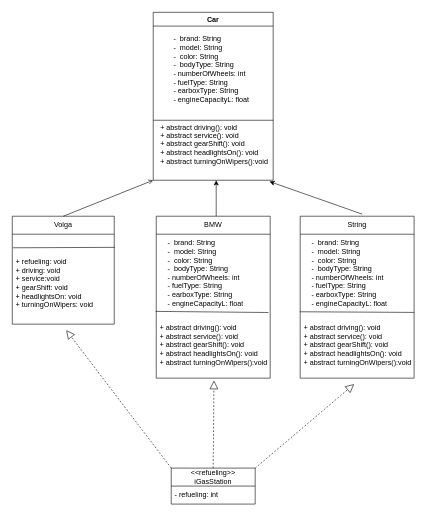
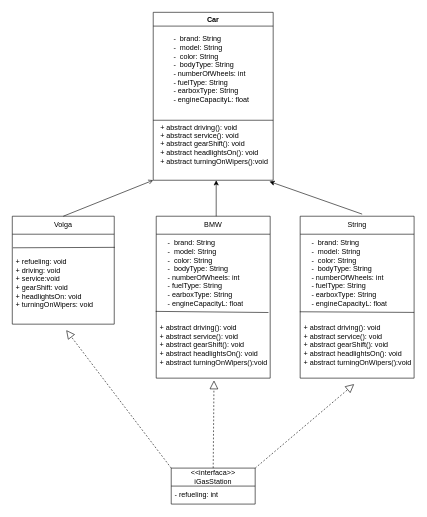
(213, 477) -> (213, 477)
